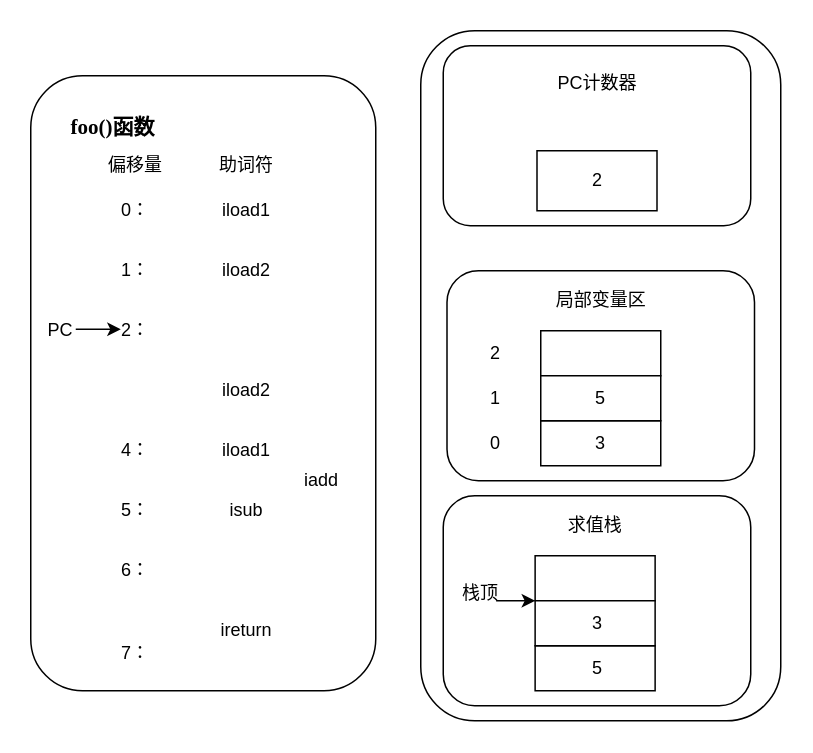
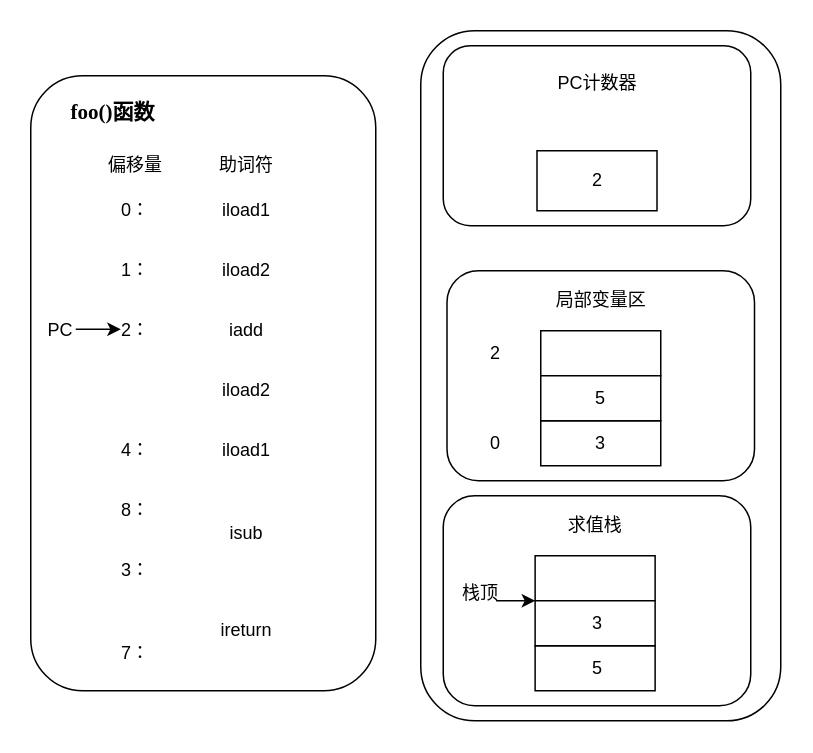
(113, 128) -> (113, 113)
(496, 398) -> none
(322, 481) -> (247, 331)
(136, 511) -> (136, 511)
(247, 511) -> (247, 533)
(136, 571) -> (136, 571)
